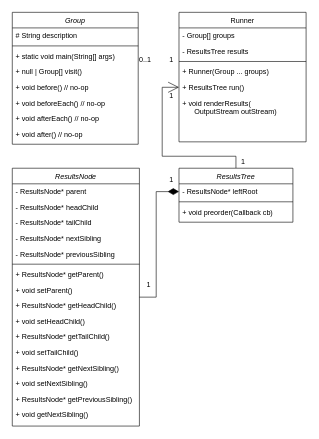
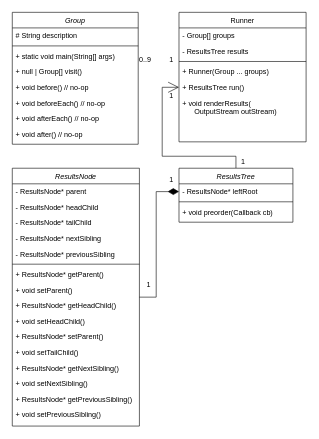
(146, 60) -> (146, 60)
(68, 337) -> (65, 337)
(56, 415) -> (63, 415)
